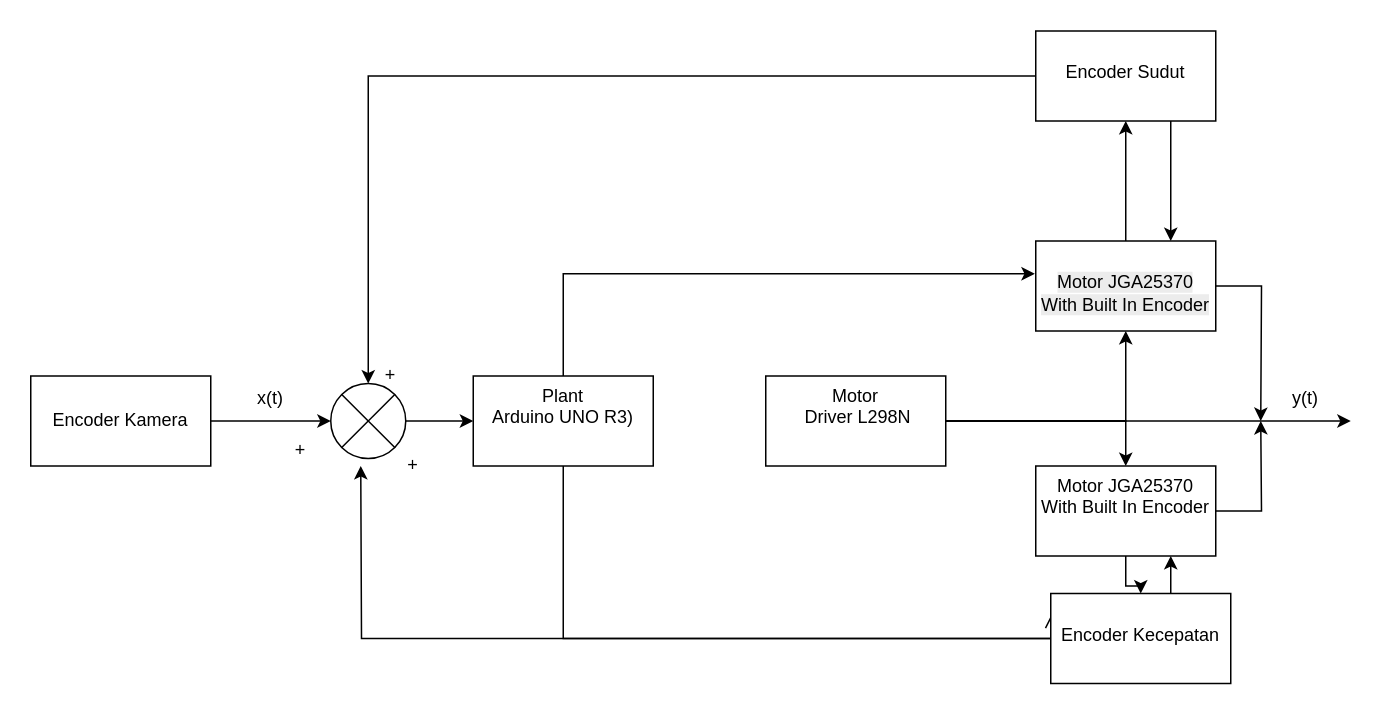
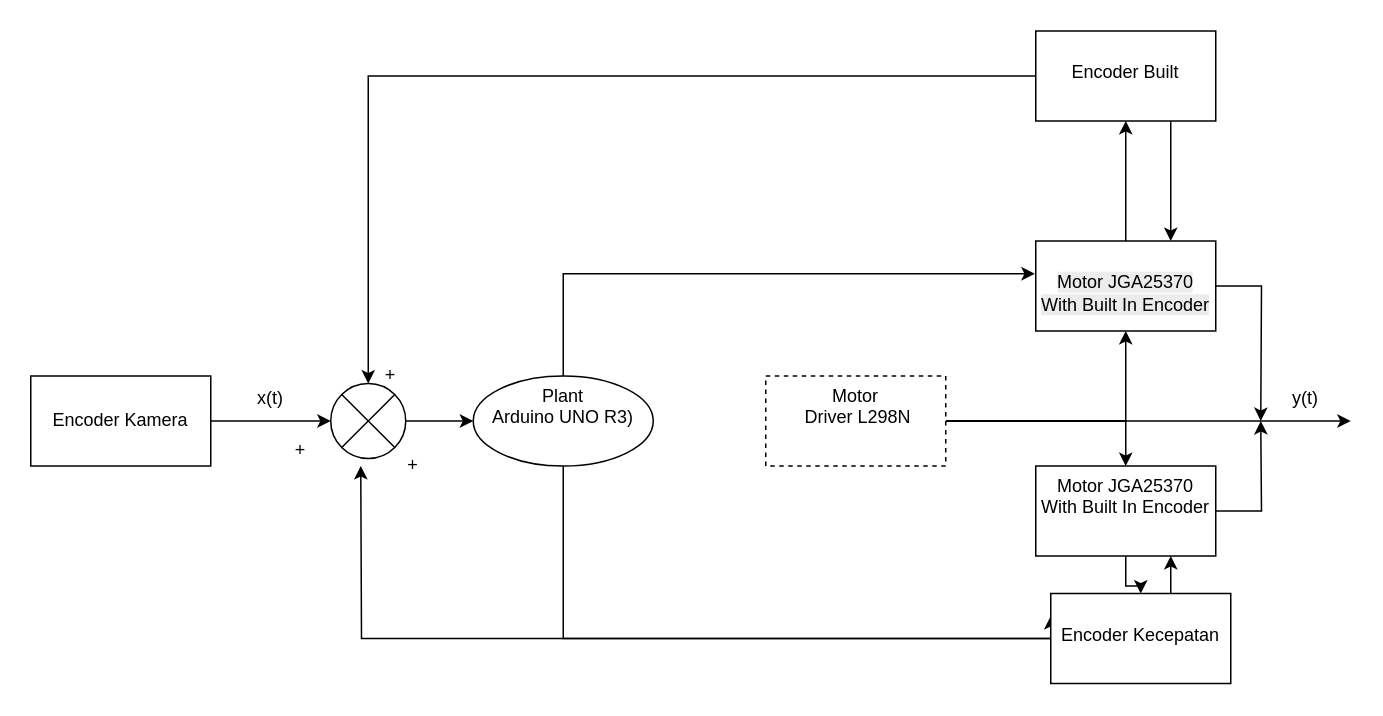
(1126, 52) -> (1126, 52)
(563, 421) -> (563, 421)
(856, 421) -> (856, 421)
(1051, 624) -> (1051, 626)
